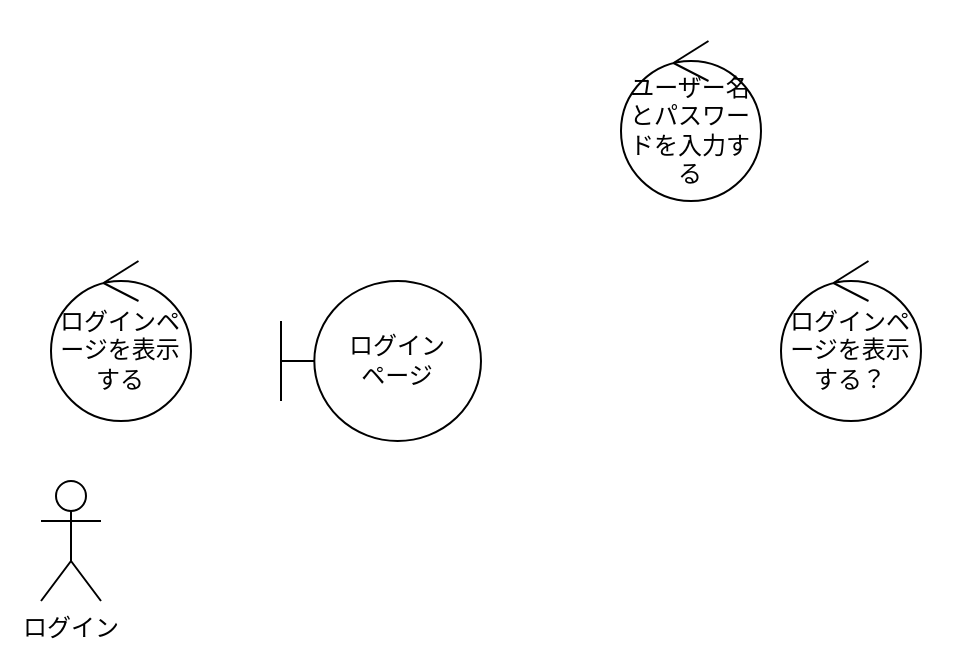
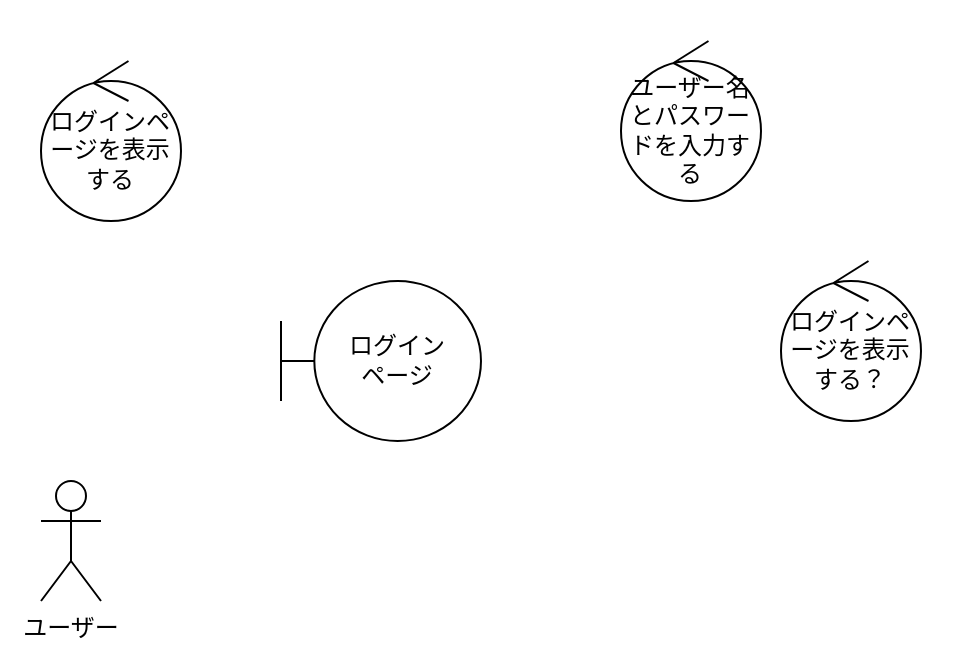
(121, 341) -> (111, 141)
(72, 629) -> (72, 629)
